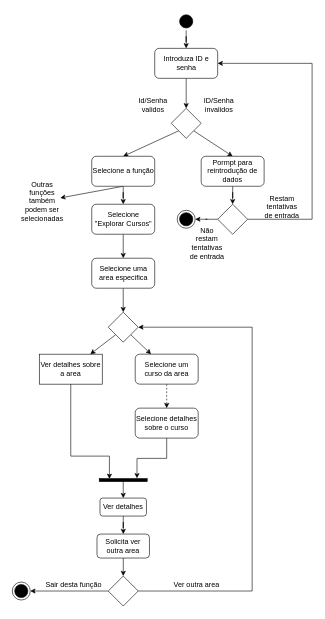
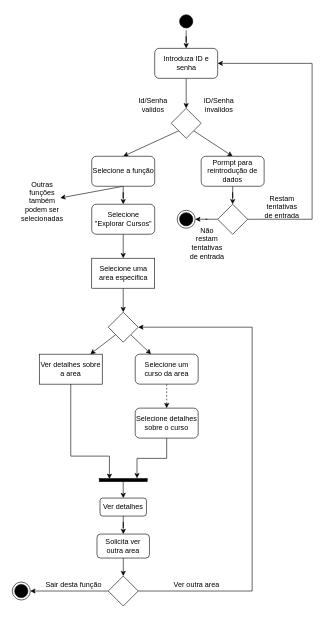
(123, 273) -> (123, 273)
